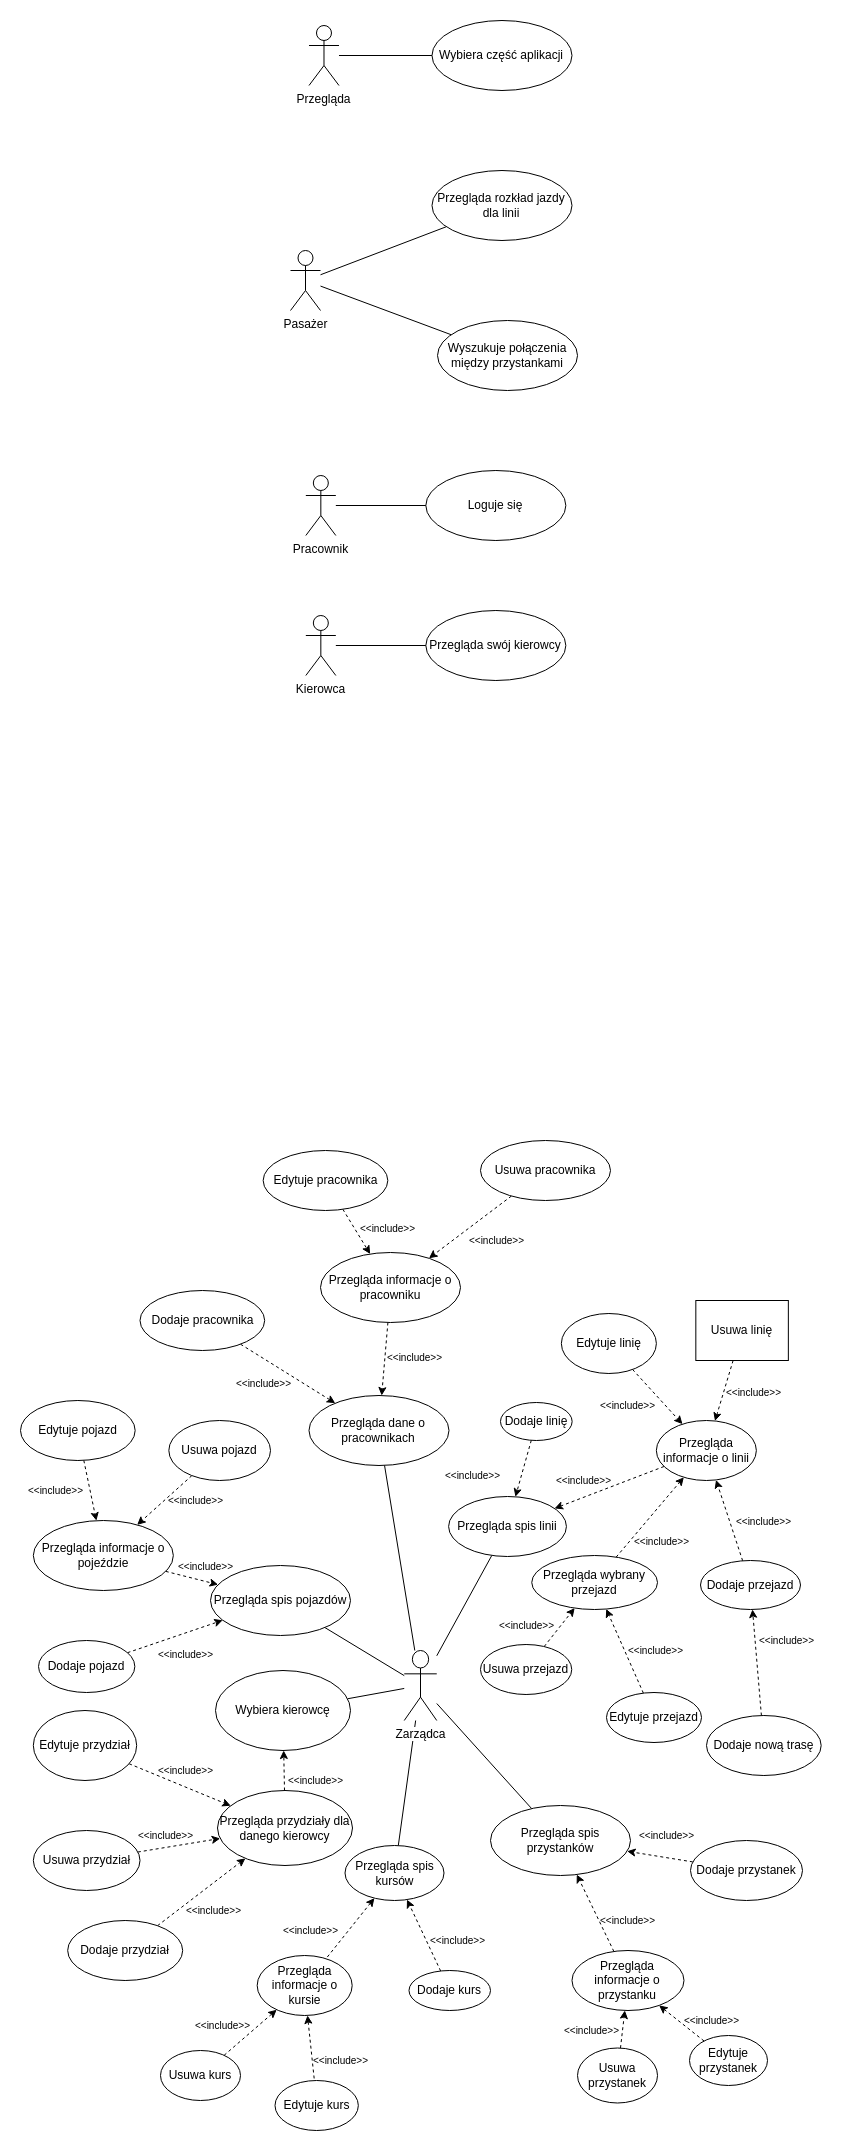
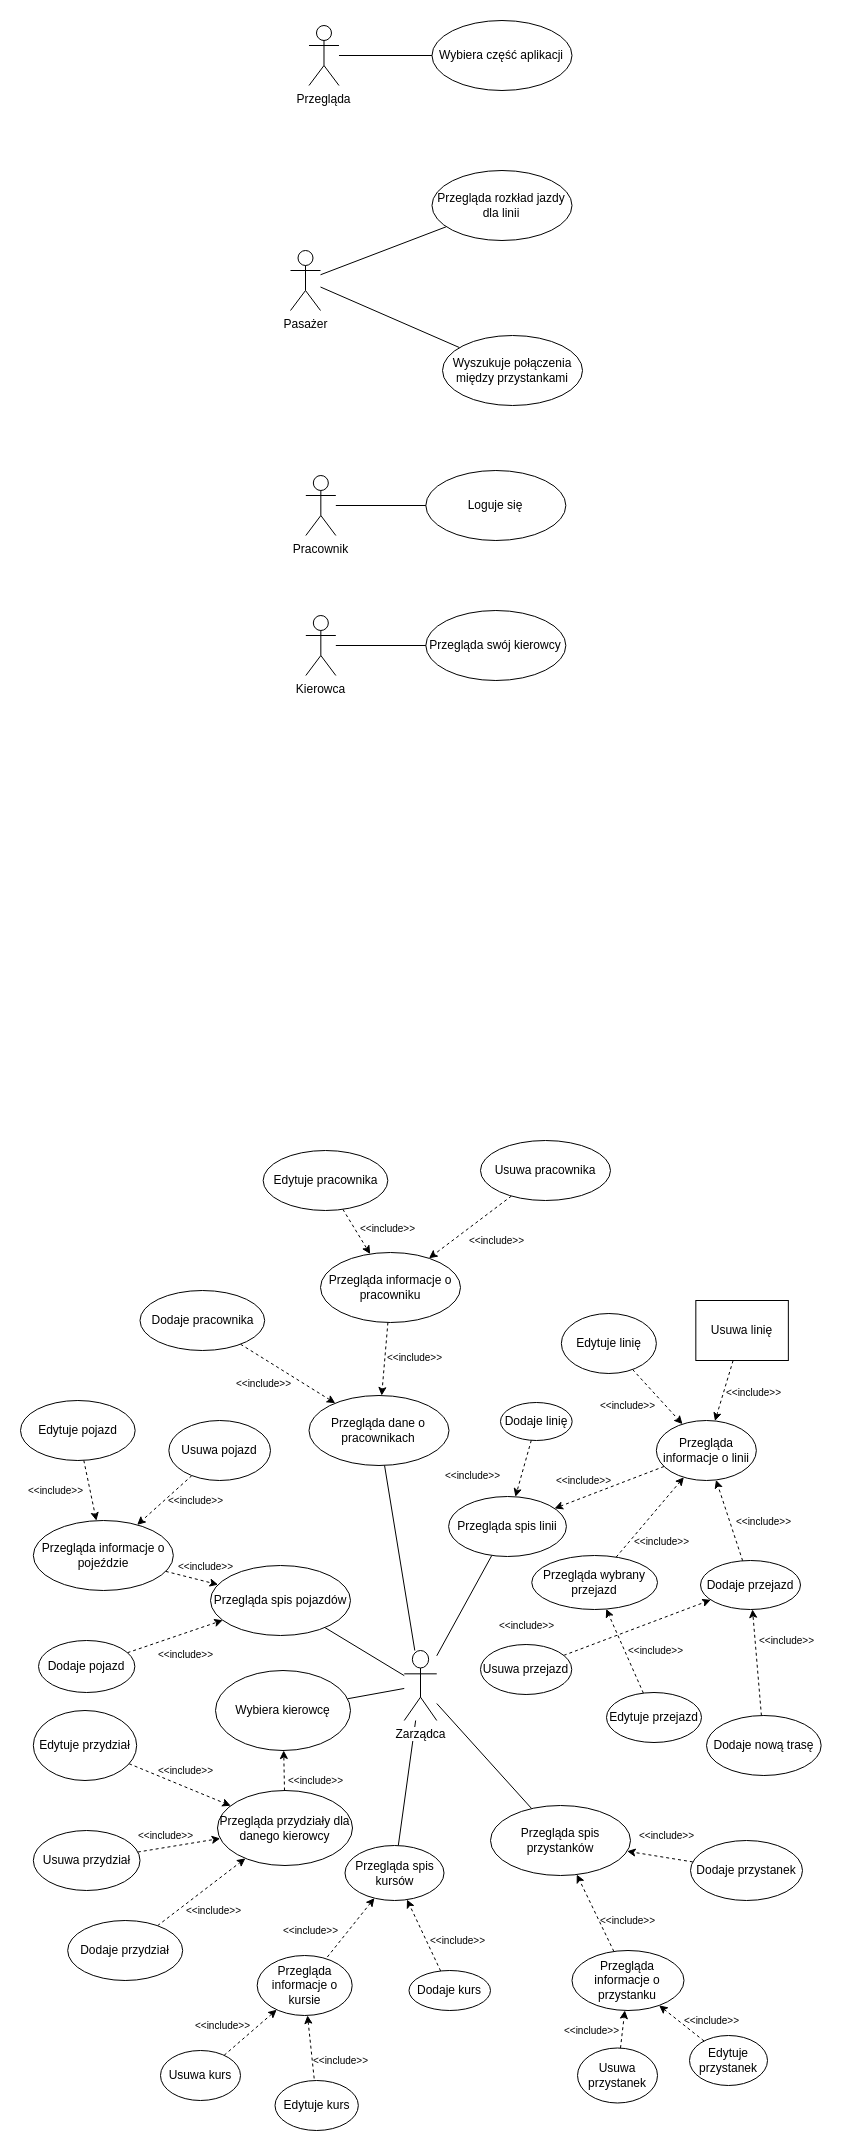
(508, 356) -> (513, 371)
(557, 1630) -> (634, 1629)
